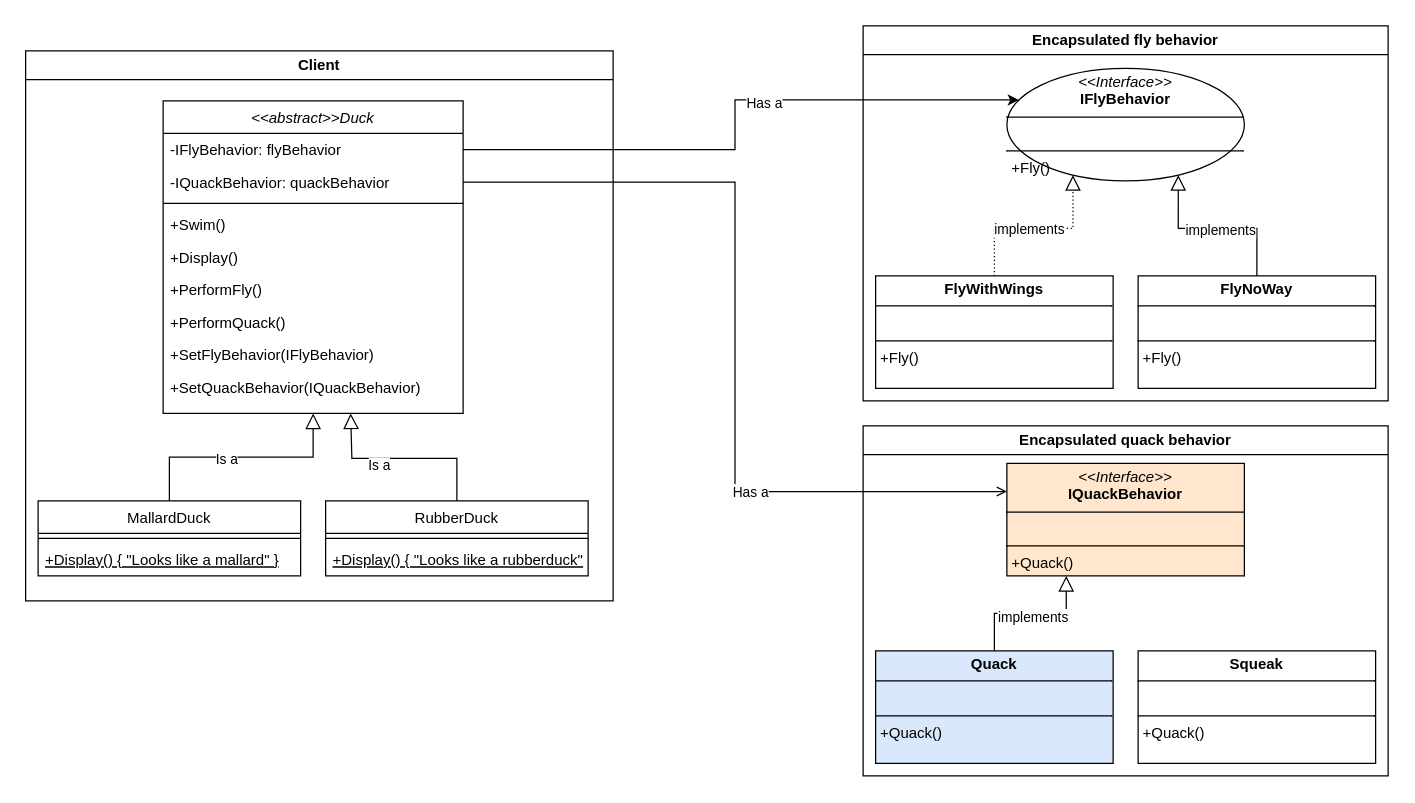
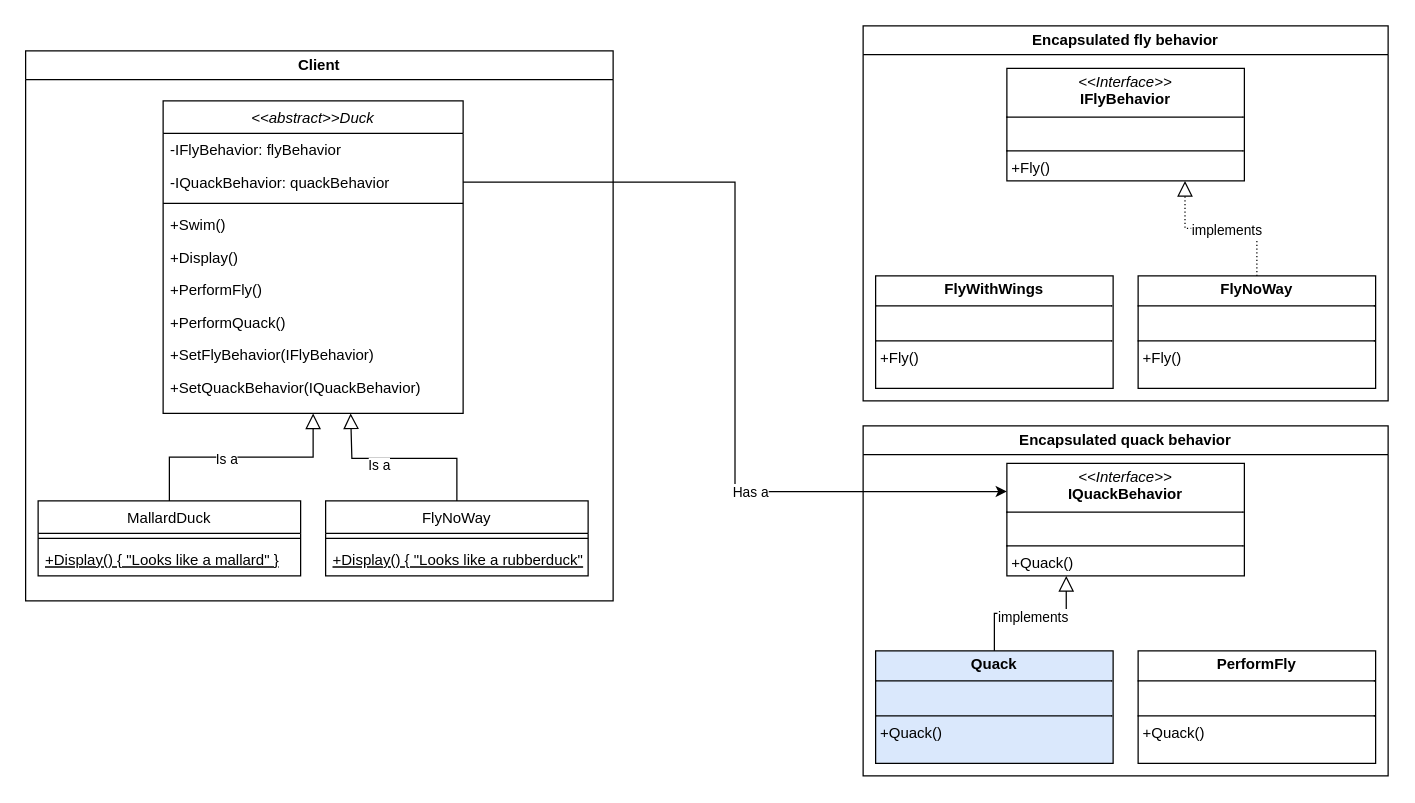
(735, 122) -> none
(1126, 124) -> (1126, 124)
(1031, 228) -> none
(1223, 228) -> (1229, 228)
(999, 491) -> (997, 491)
(456, 518) -> (456, 518)
(1126, 519) -> (1126, 519)
(1172, 669) -> (1178, 669)
